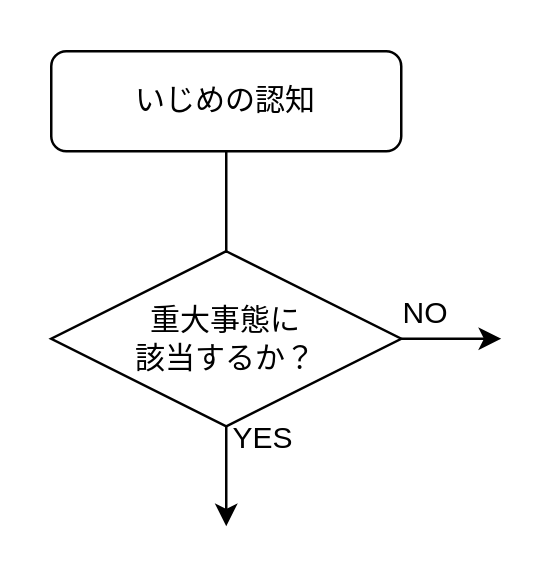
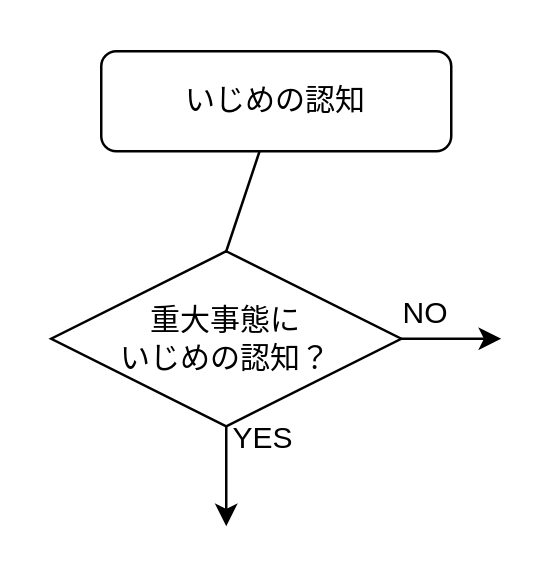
(226, 101) -> (276, 101)
(226, 339) -> (226, 339)
